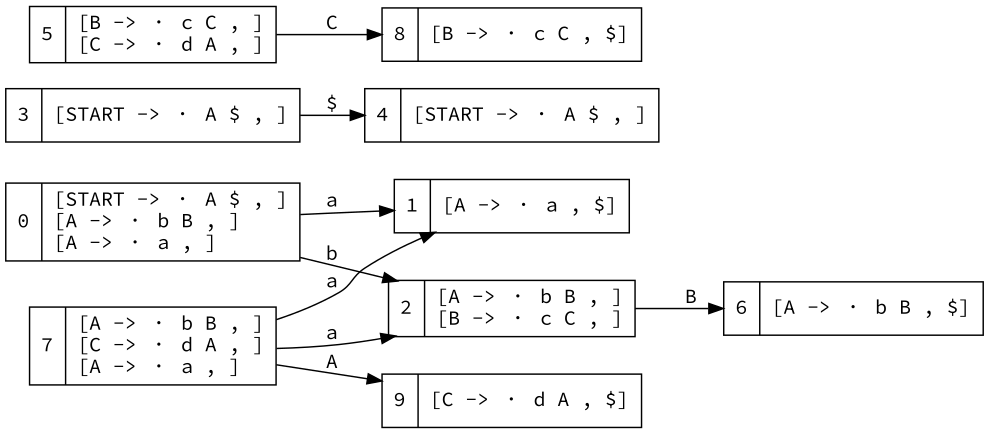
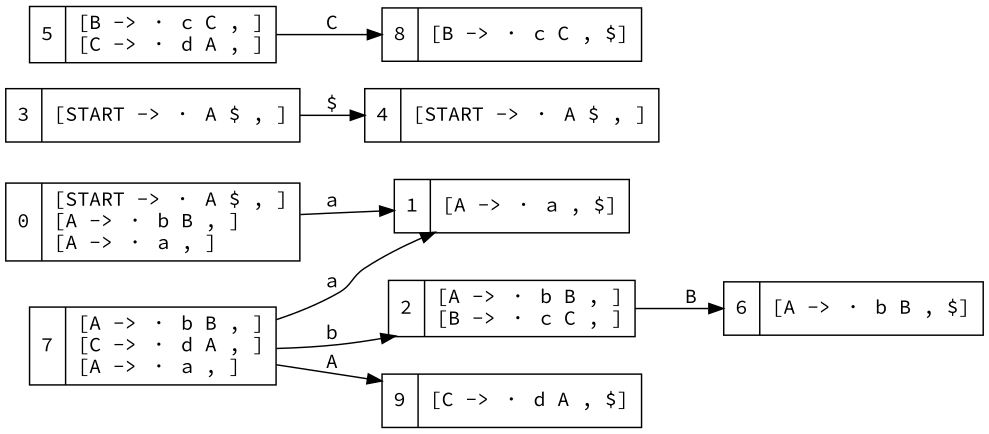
(342, 268) -> none
(332, 334) -> (332, 334)
